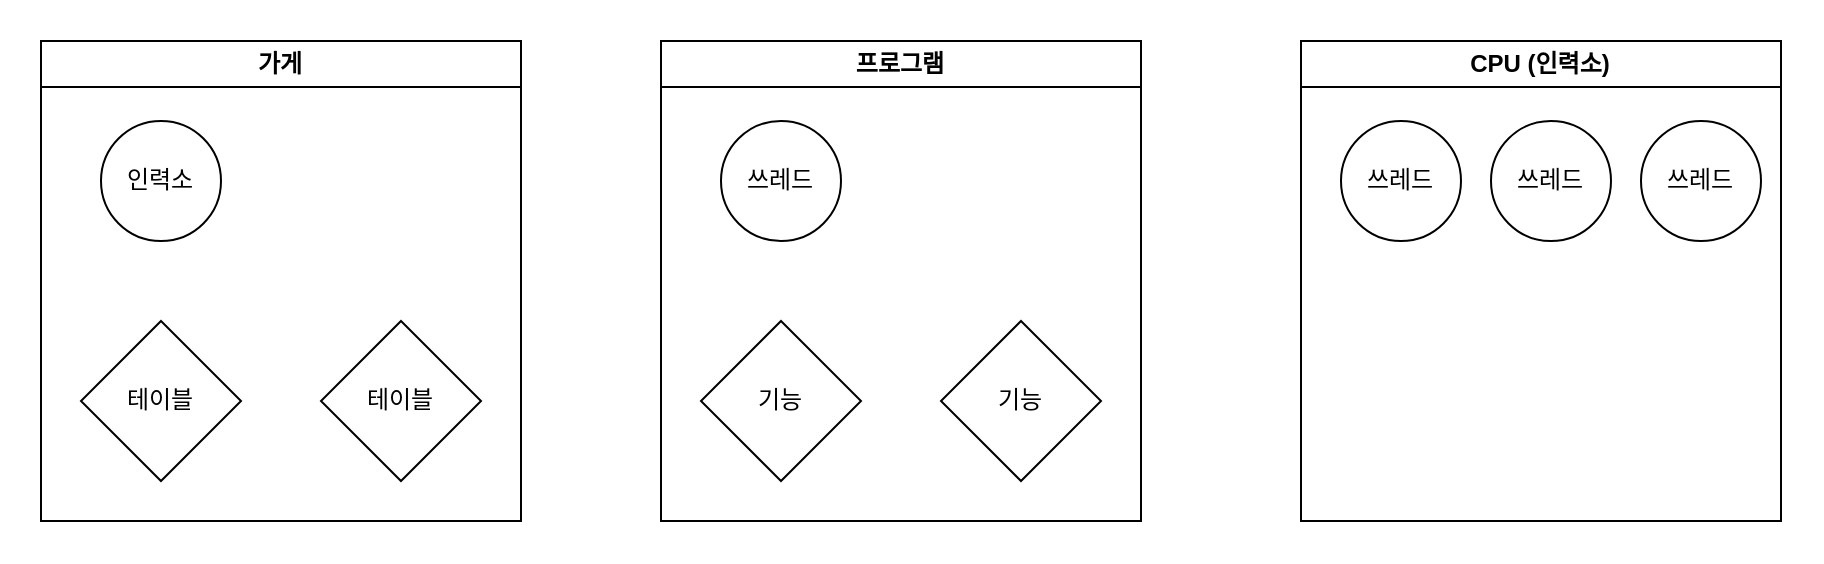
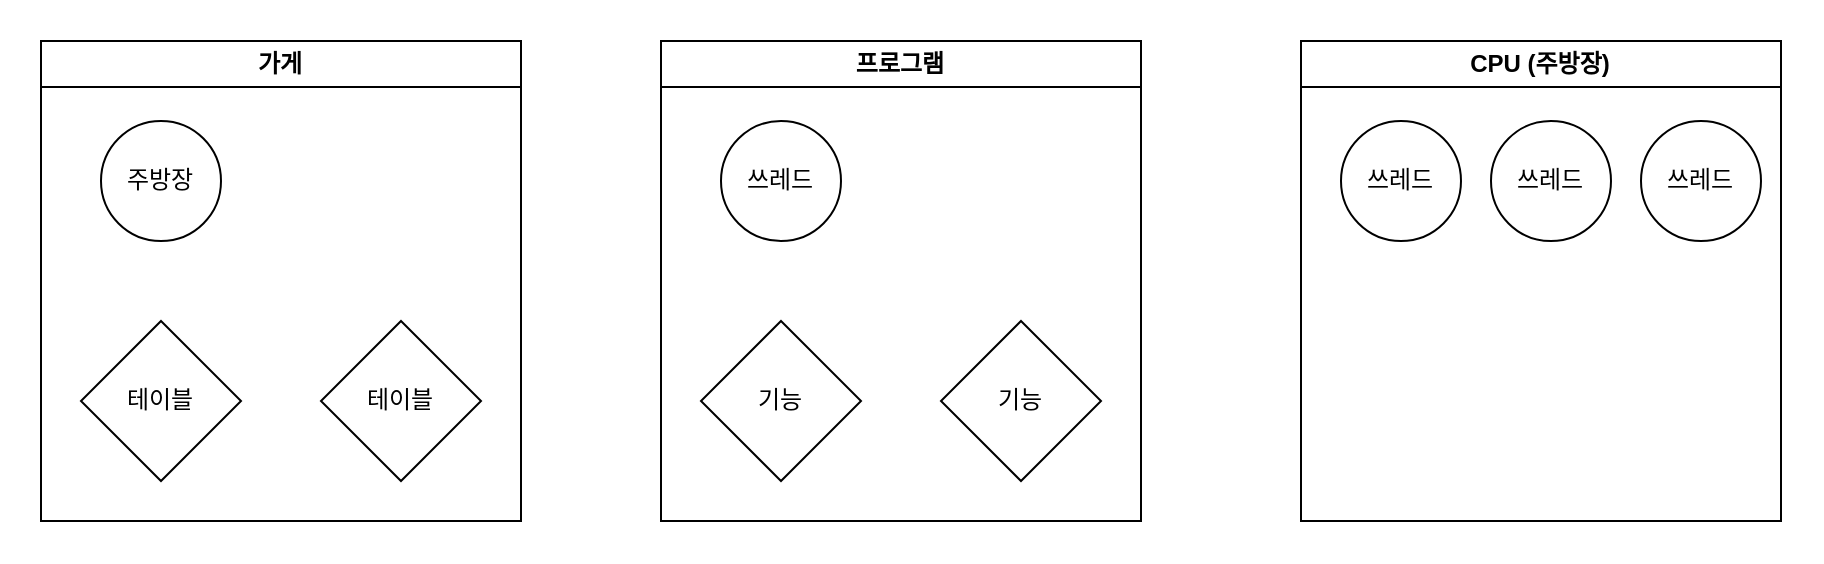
(1541, 65) -> (1541, 65)
(161, 181) -> (161, 181)
